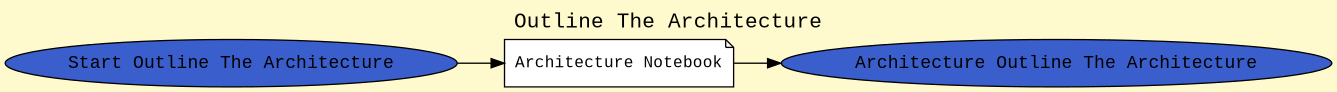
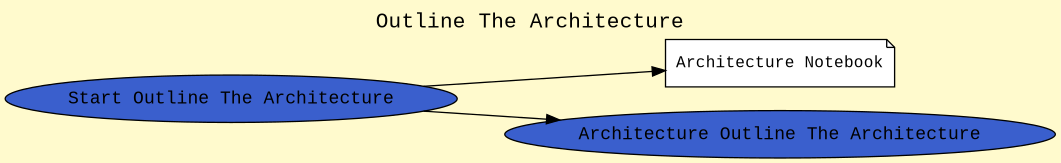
(751, 63) -> (485, 115)
